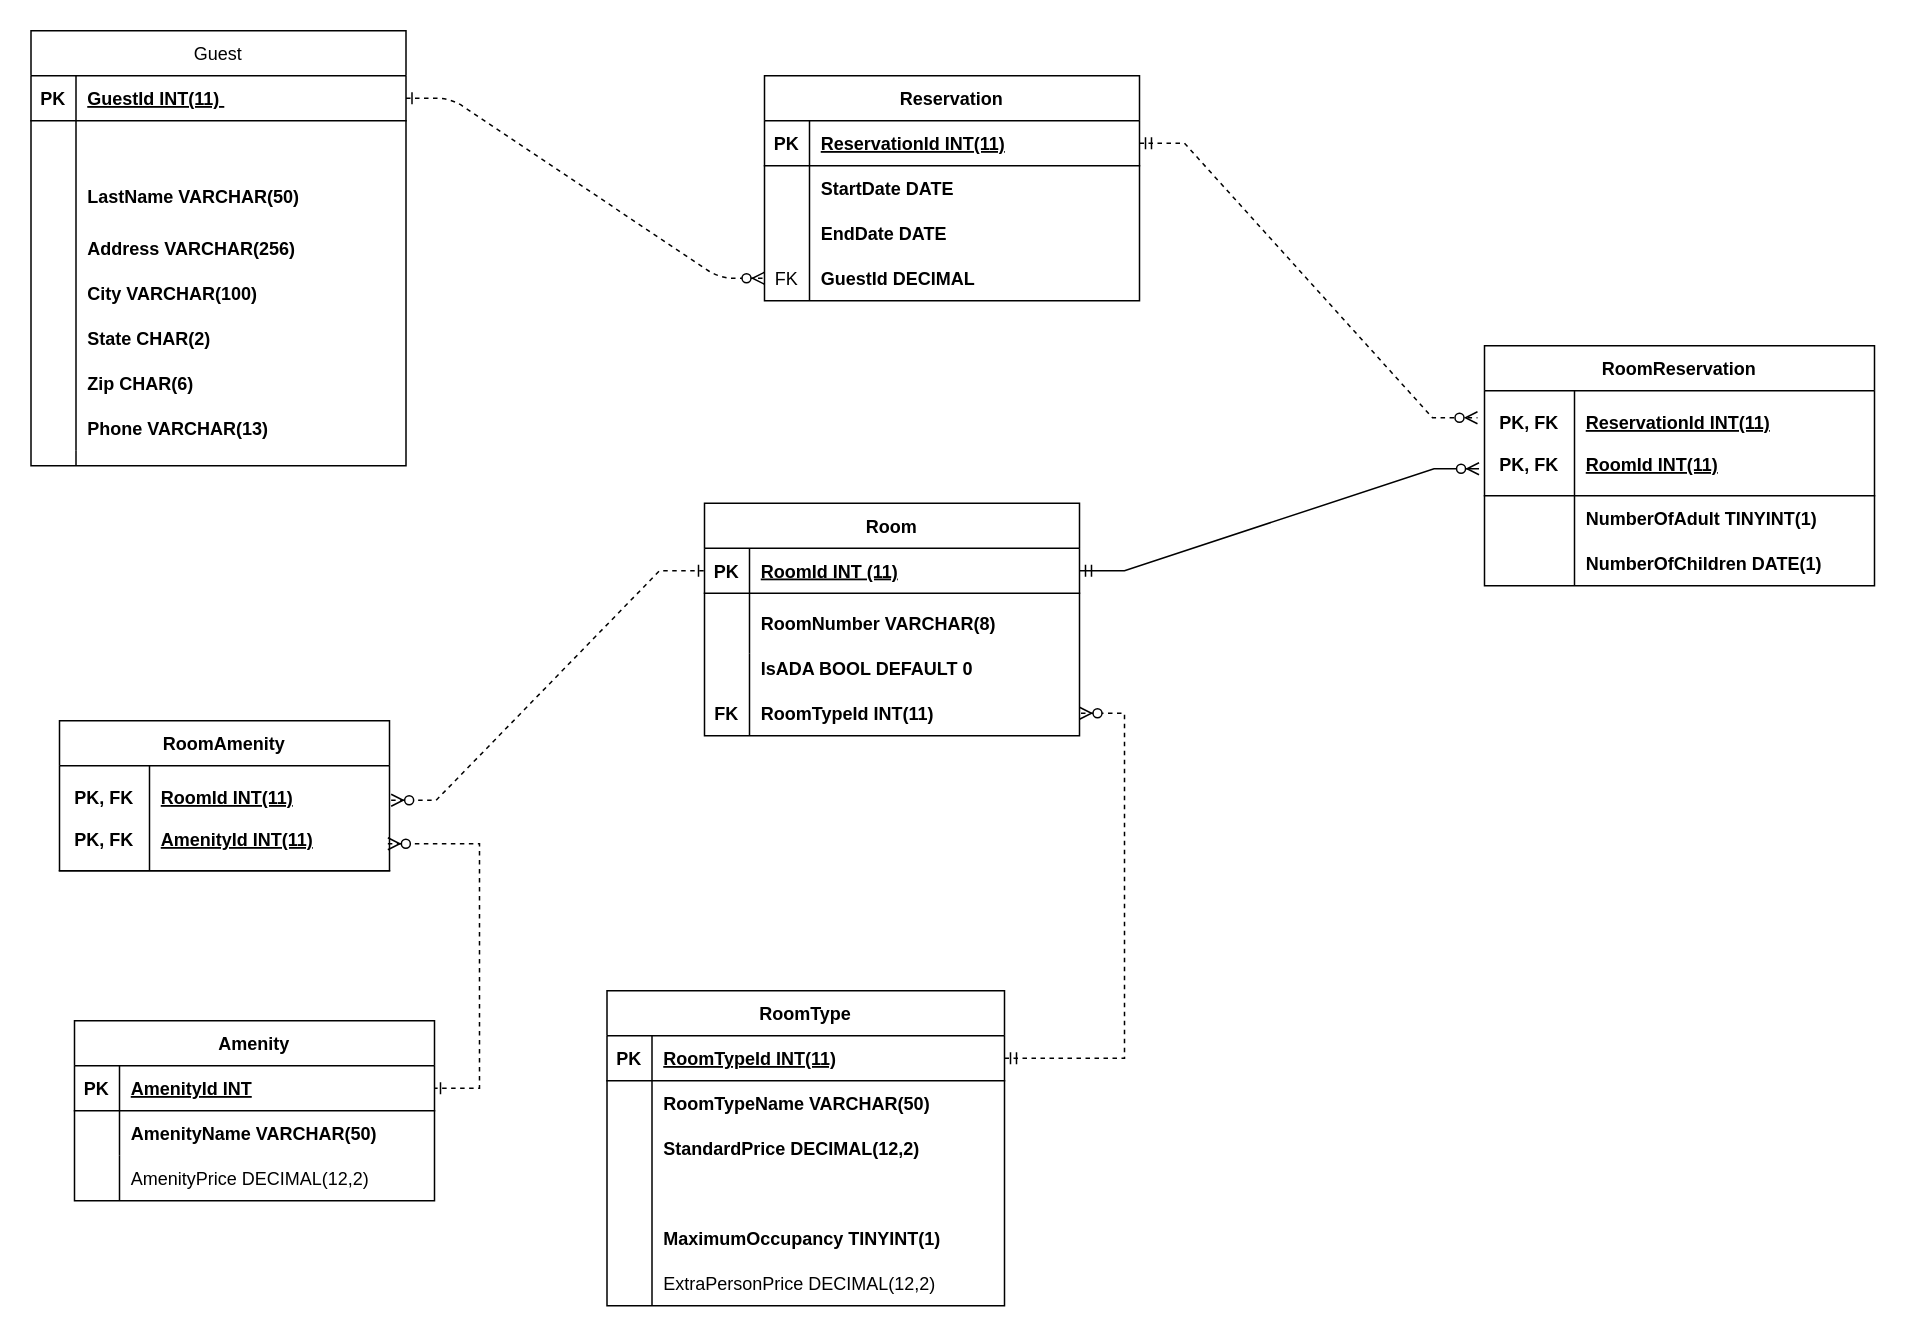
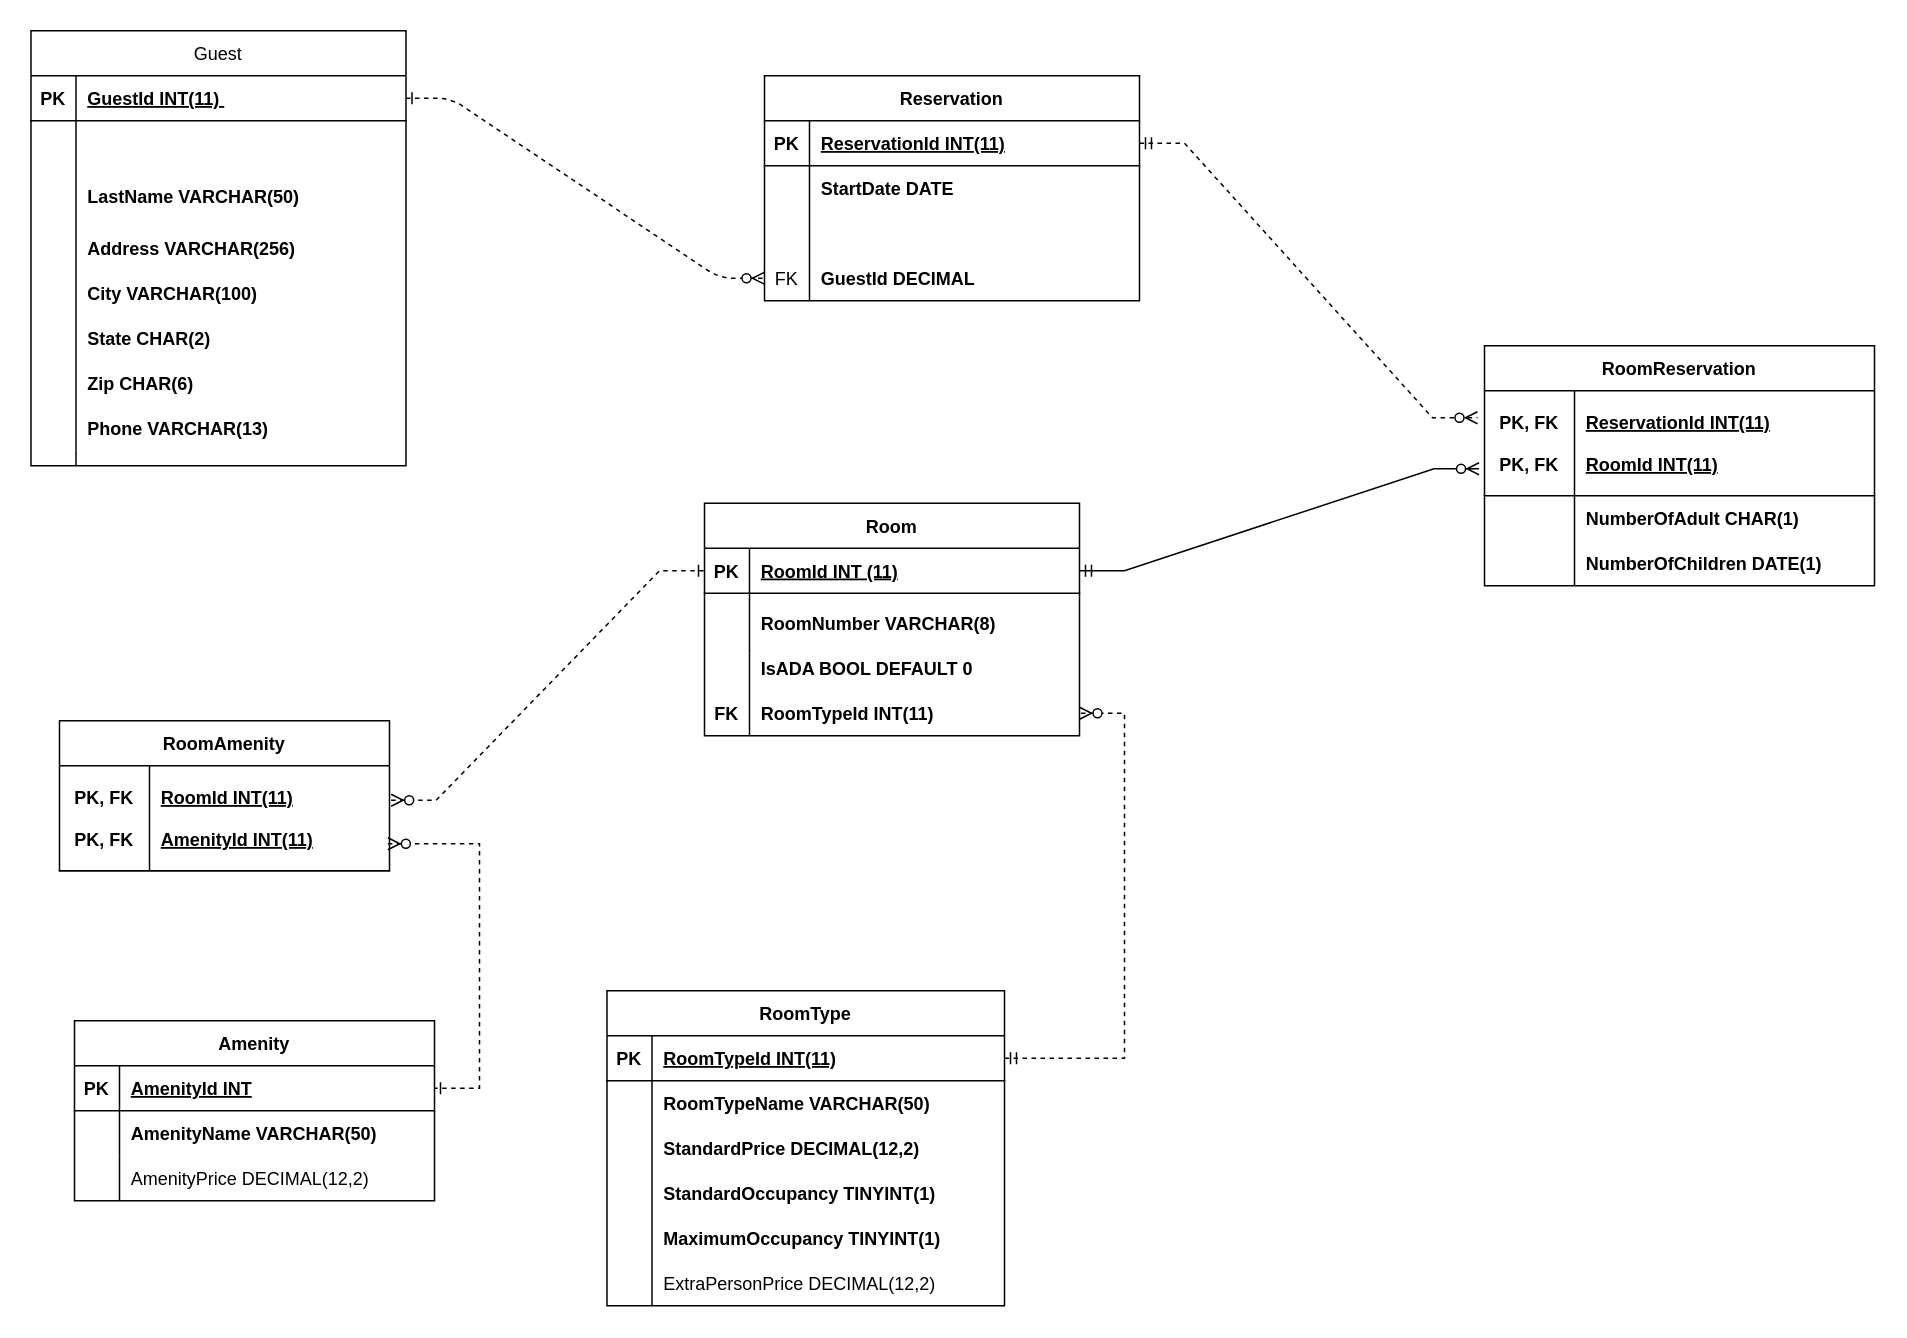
(974, 233) -> none
(1702, 519) -> (1687, 519)
none -> (828, 1193)
